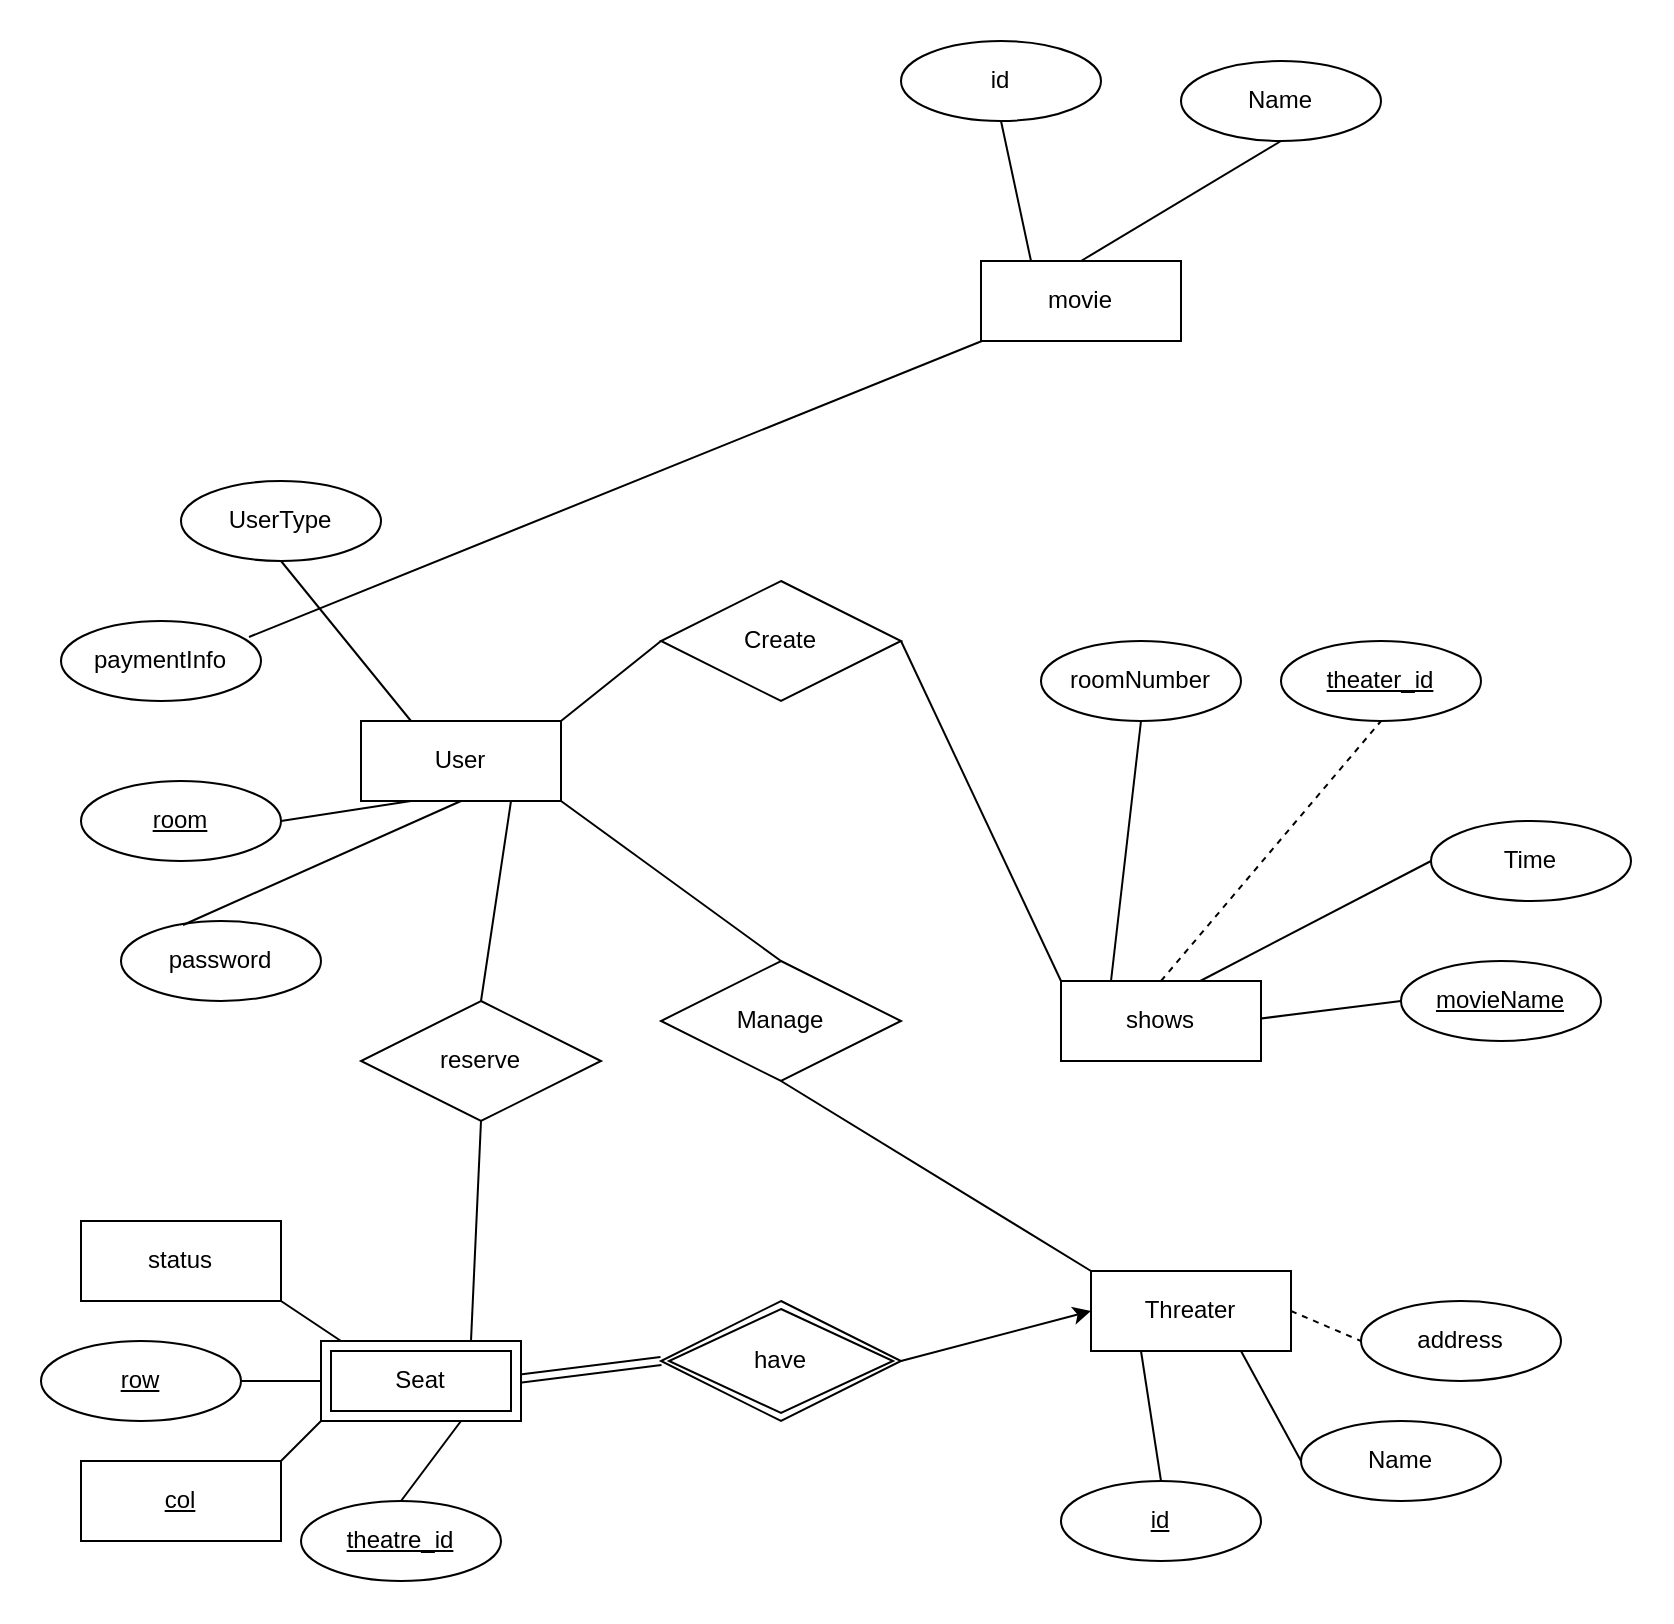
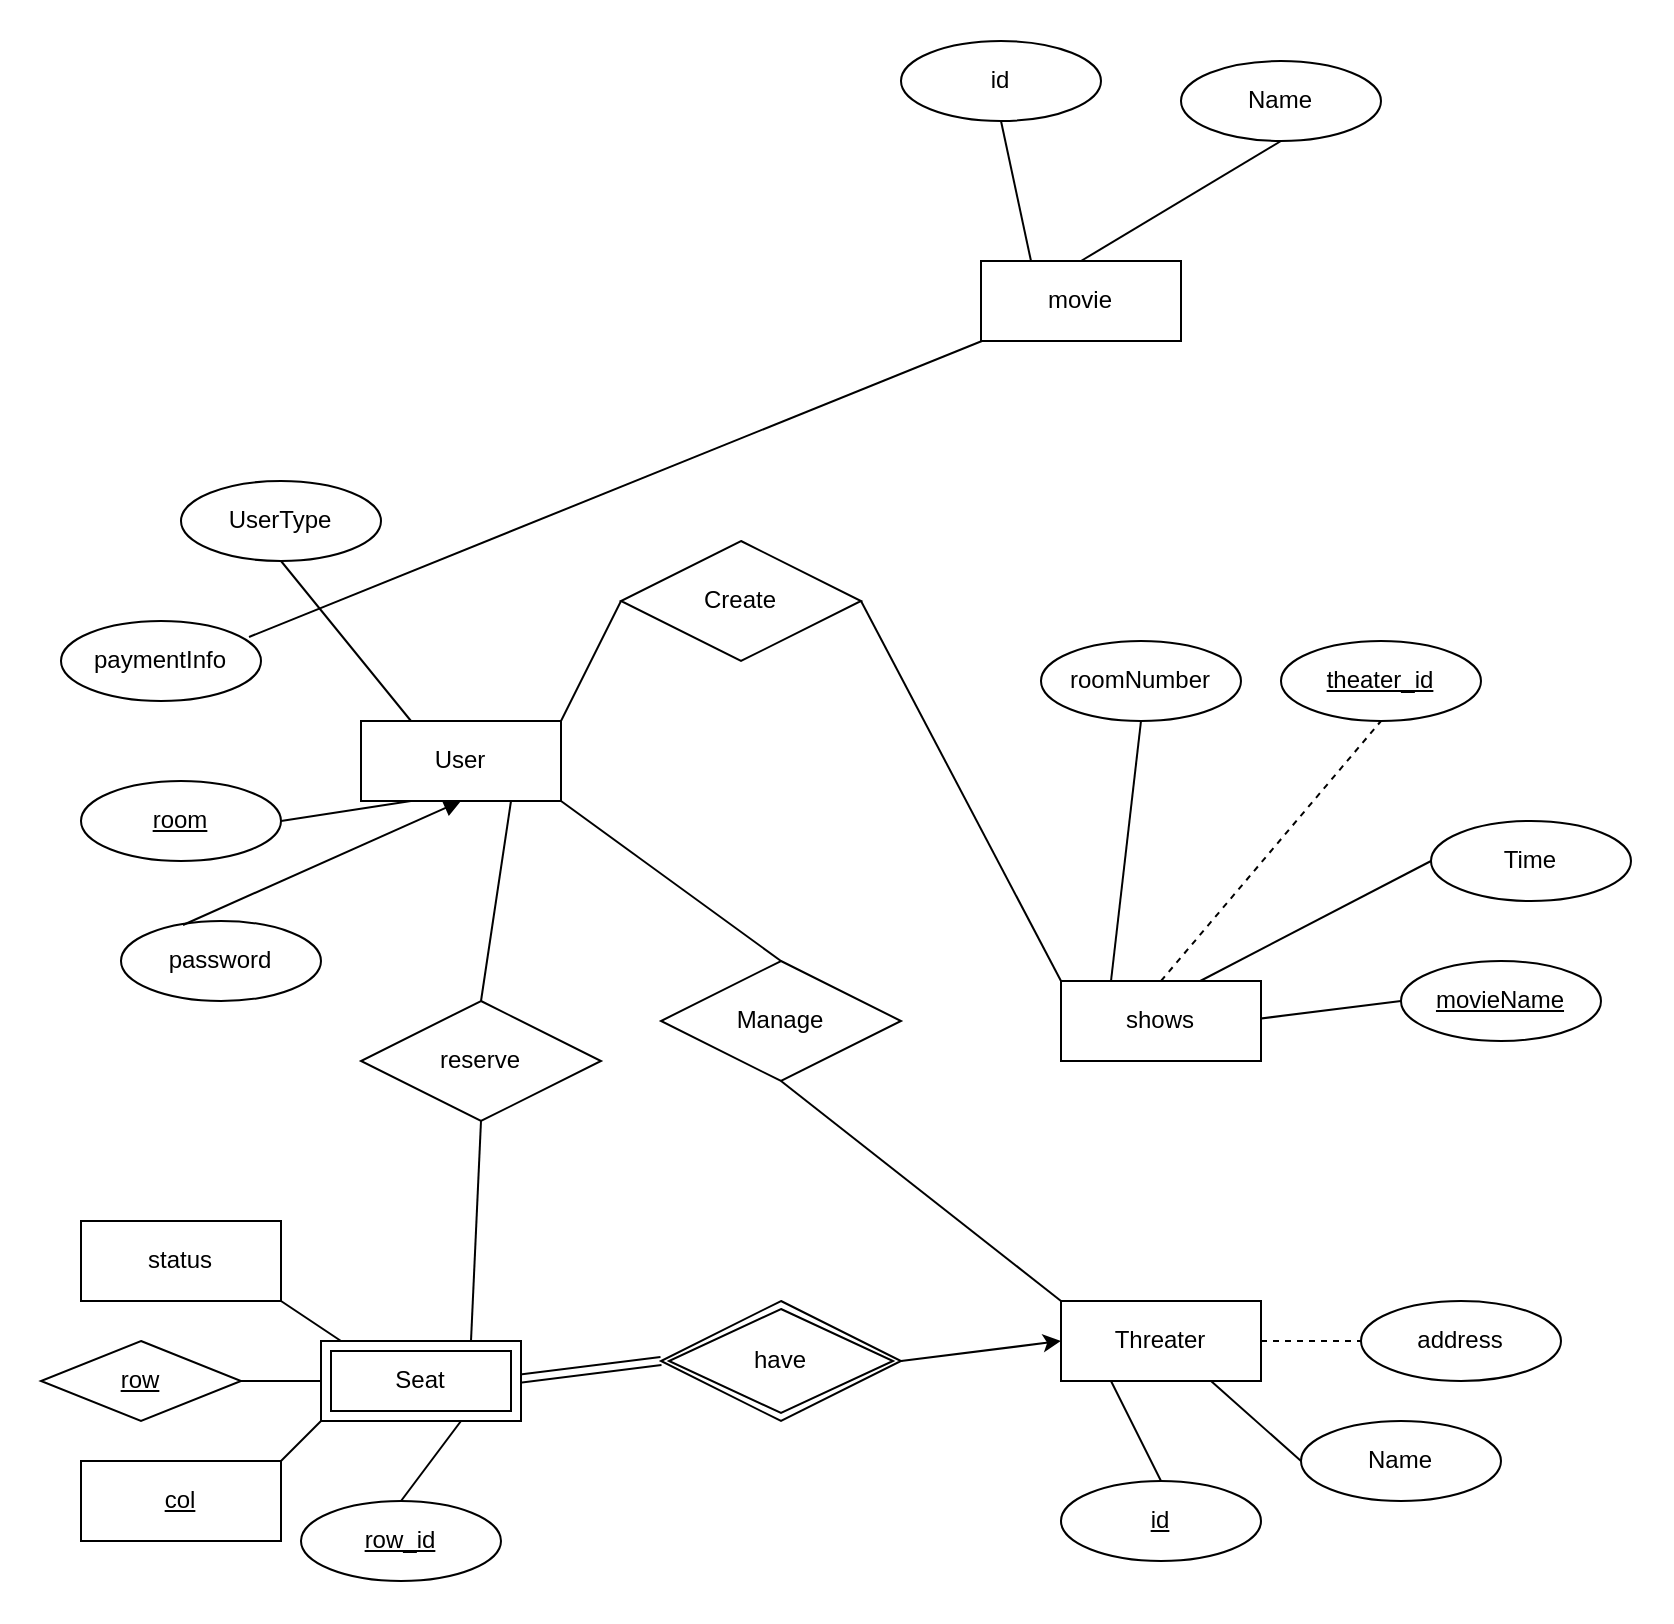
(781, 641) -> (741, 601)
(452, 805) -> (445, 808)
(1191, 1311) -> (1161, 1341)
(141, 1381) -> (141, 1381)
(401, 1541) -> (401, 1541)
